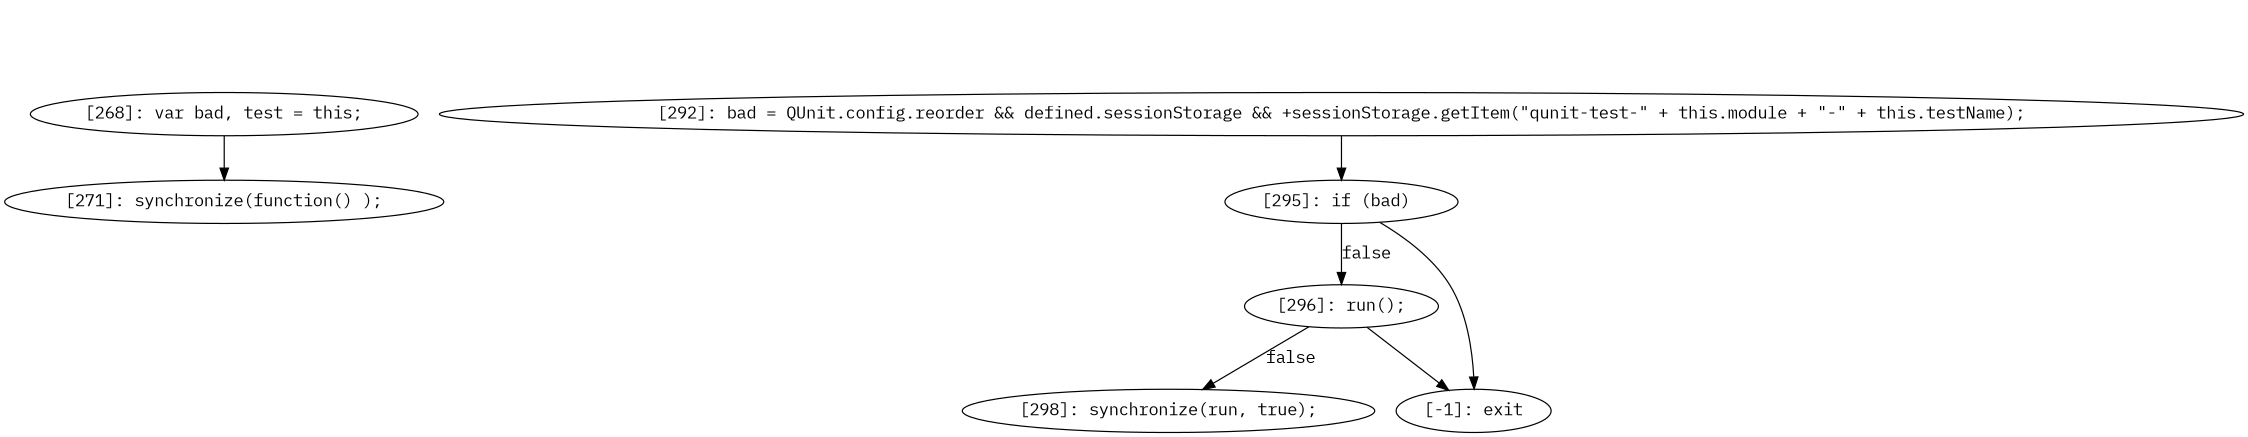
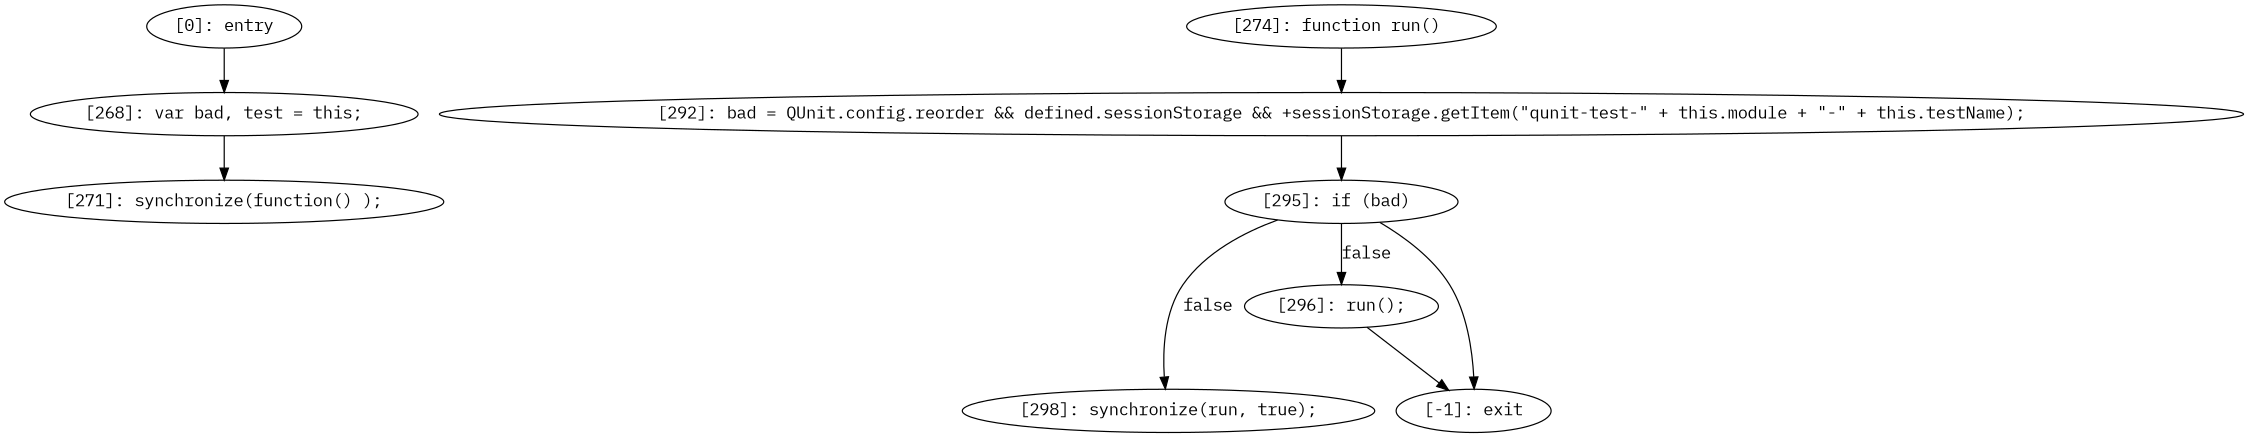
none -> (224, 26)
none -> (1341, 26)
(1261, 355) -> (1189, 277)
